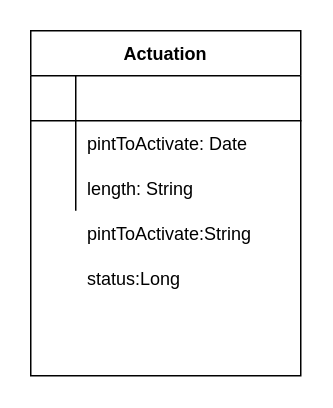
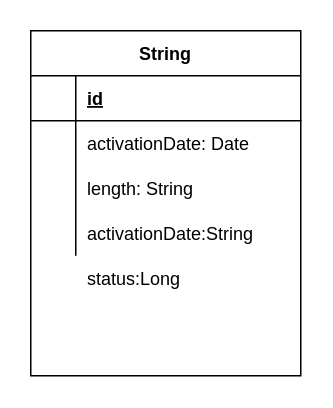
(165, 54) -> (165, 54)
none -> (188, 98)
(178, 144) -> (178, 144)
(183, 234) -> (183, 234)
